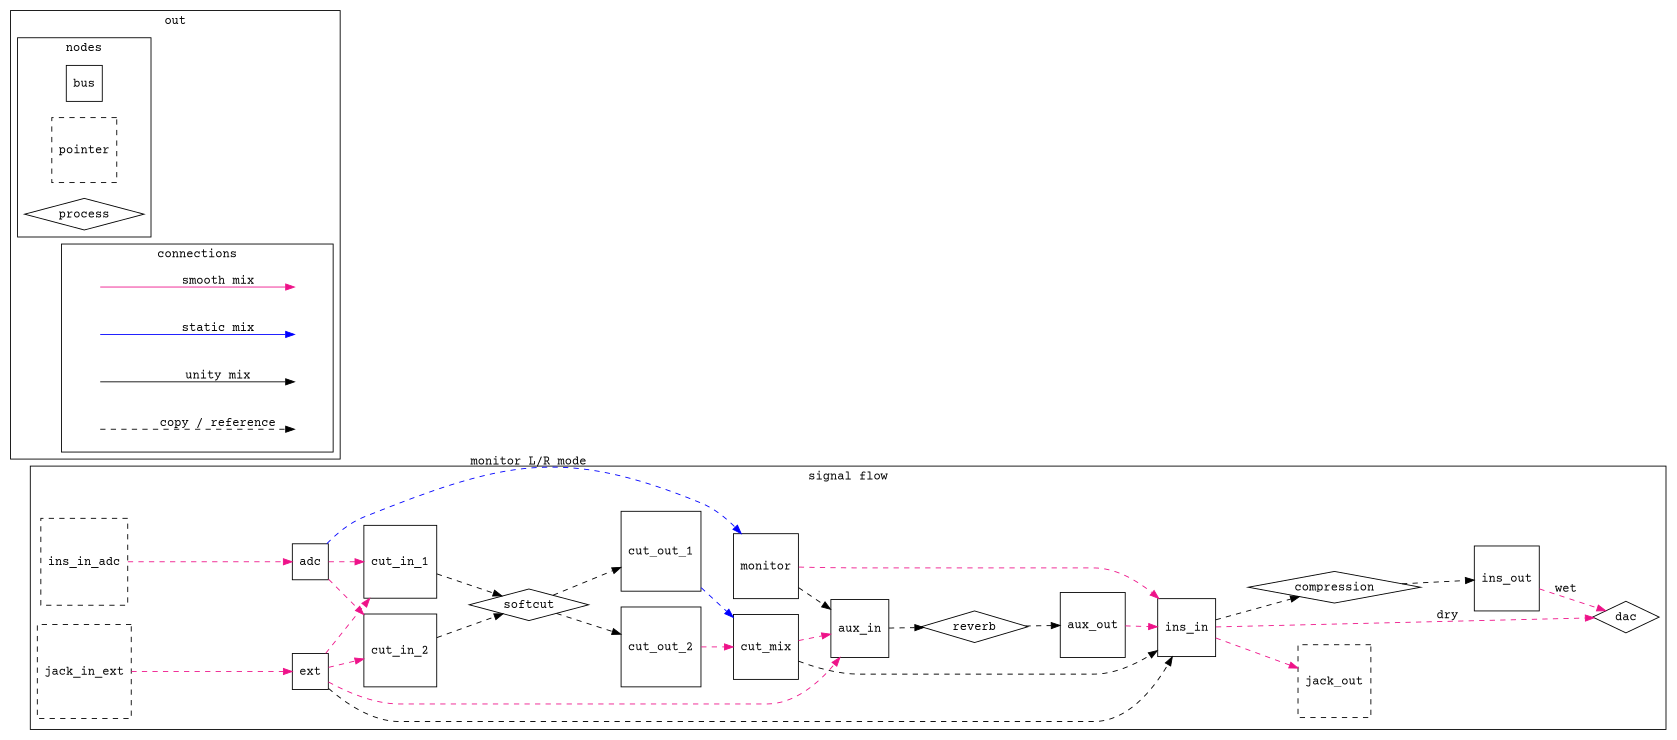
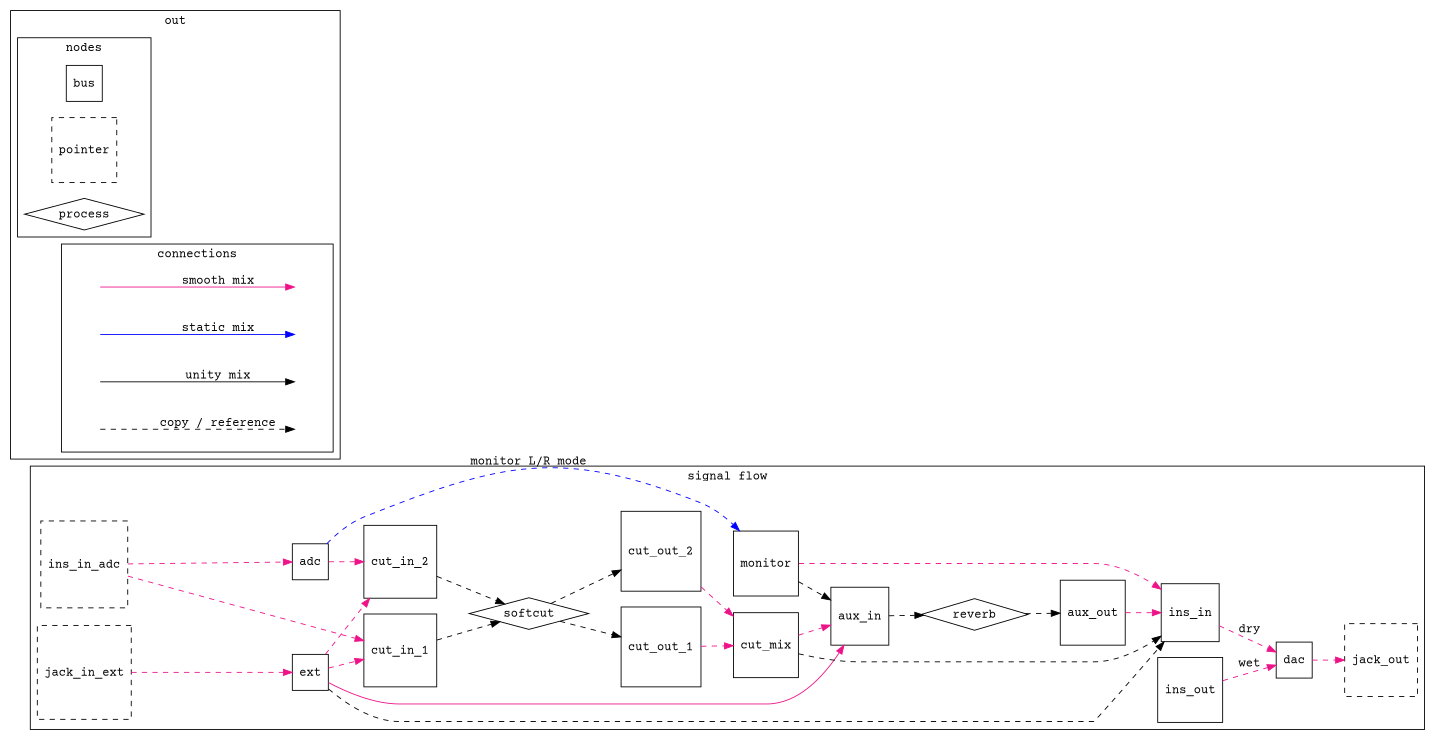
(342, 562) -> (242, 607)
(1334, 587) -> none
(714, 600) -> (713, 646)
(1626, 617) -> (1294, 660)
(1253, 652) -> (1324, 660)
(586, 704) -> (592, 704)
